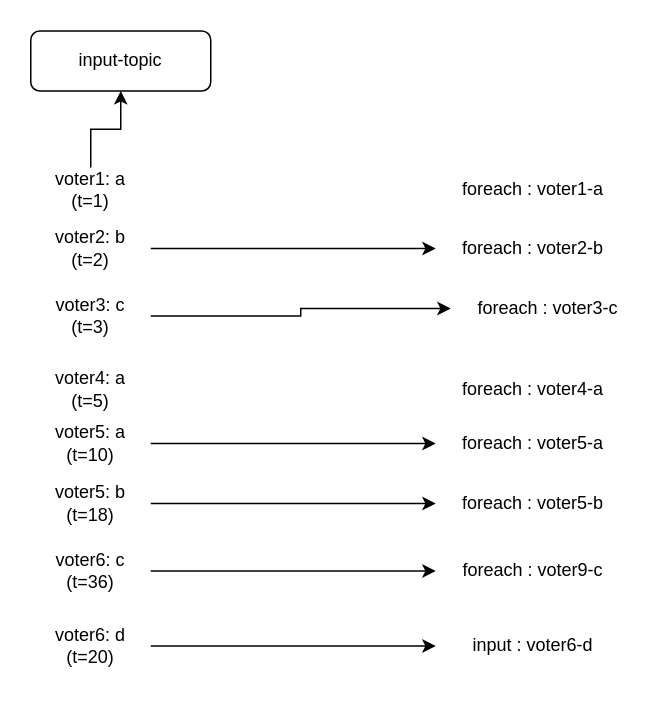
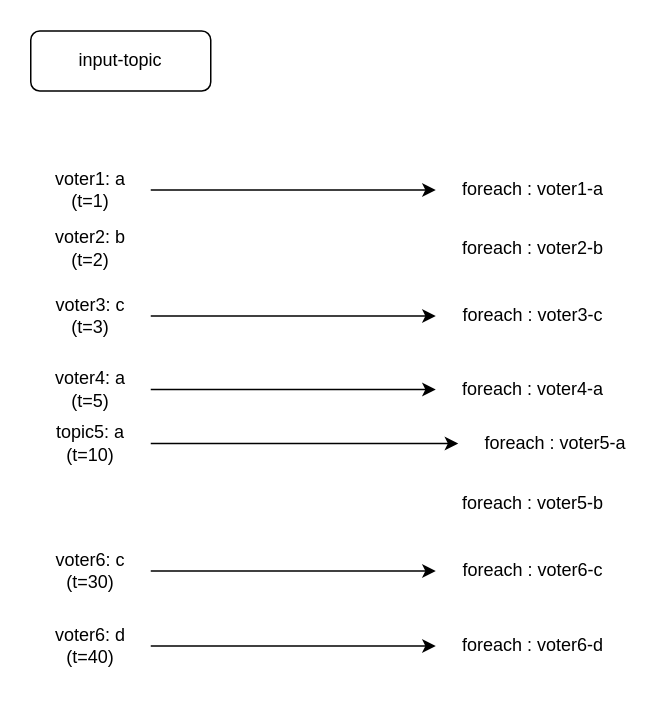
(101, 129) -> (288, 190)
(288, 248) -> none
(548, 308) -> (533, 316)
none -> (288, 389)
(91, 443) -> (91, 443)
(533, 443) -> (556, 443)
(91, 503) -> none
(288, 503) -> none
(91, 571) -> (91, 571)
(533, 571) -> (533, 571)
(91, 646) -> (91, 646)
(533, 646) -> (533, 646)
